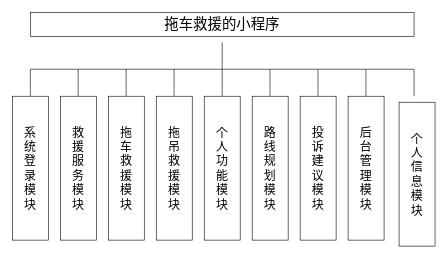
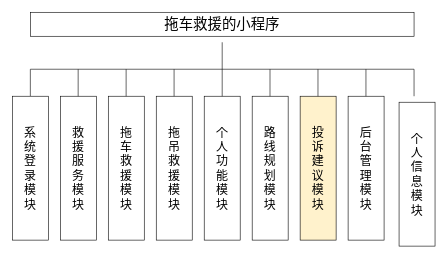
(318, 168) -> (318, 168)
